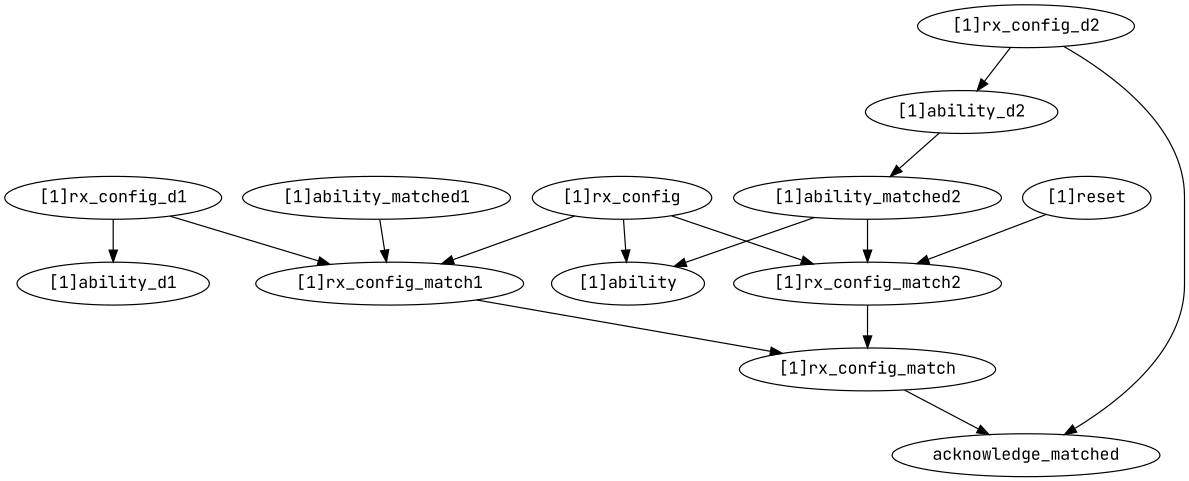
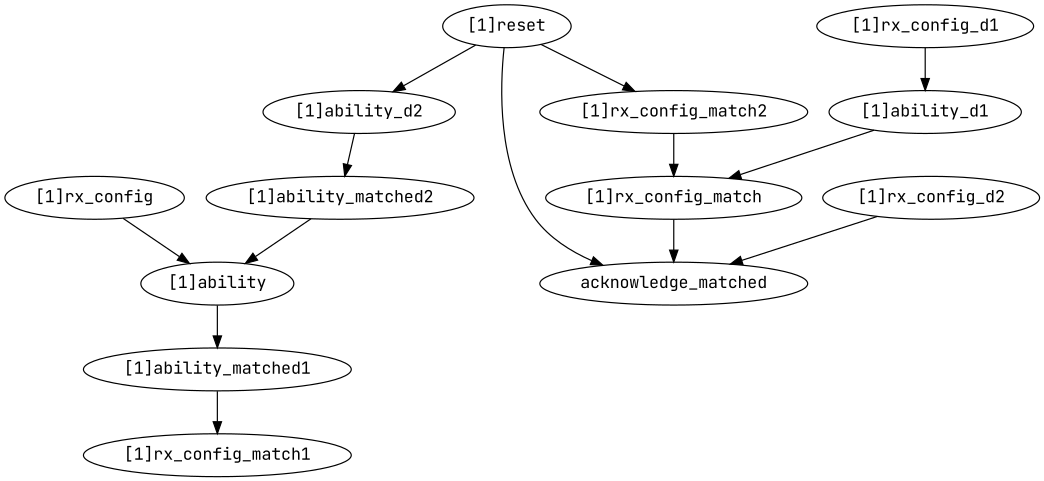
(998, 64) -> (440, 65)
none -> (512, 171)
(868, 235) -> none
(733, 237) -> none
(514, 238) -> none
(244, 239) -> none
none -> (217, 321)
(624, 326) -> (807, 152)
